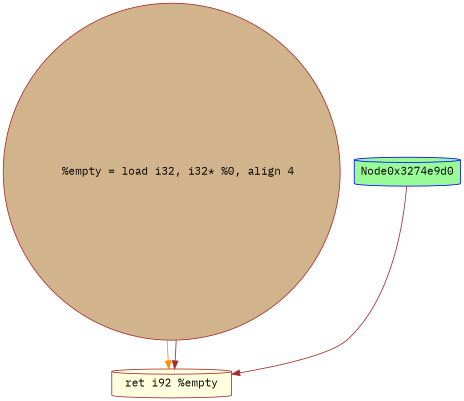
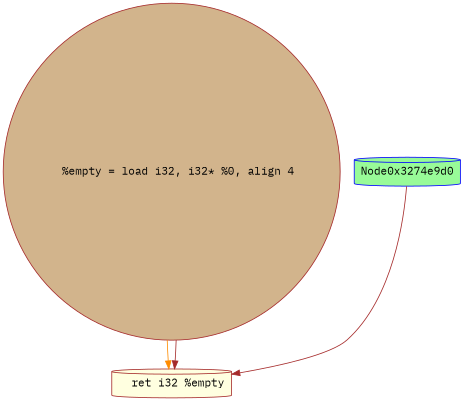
(172, 383) -> (172, 383)
